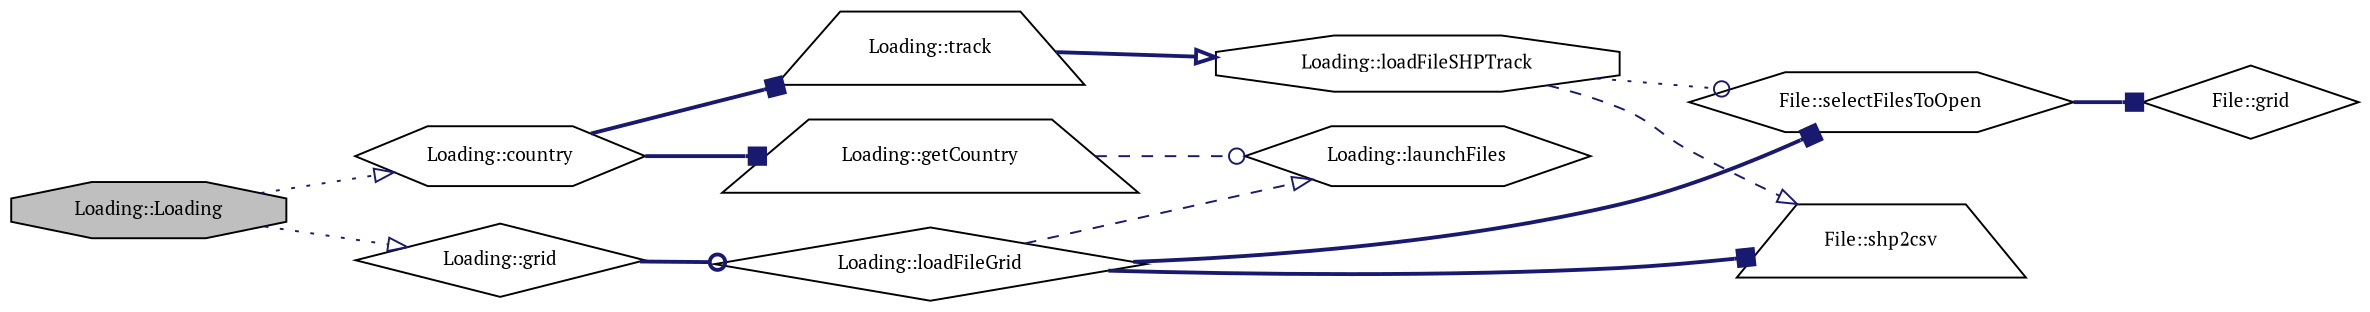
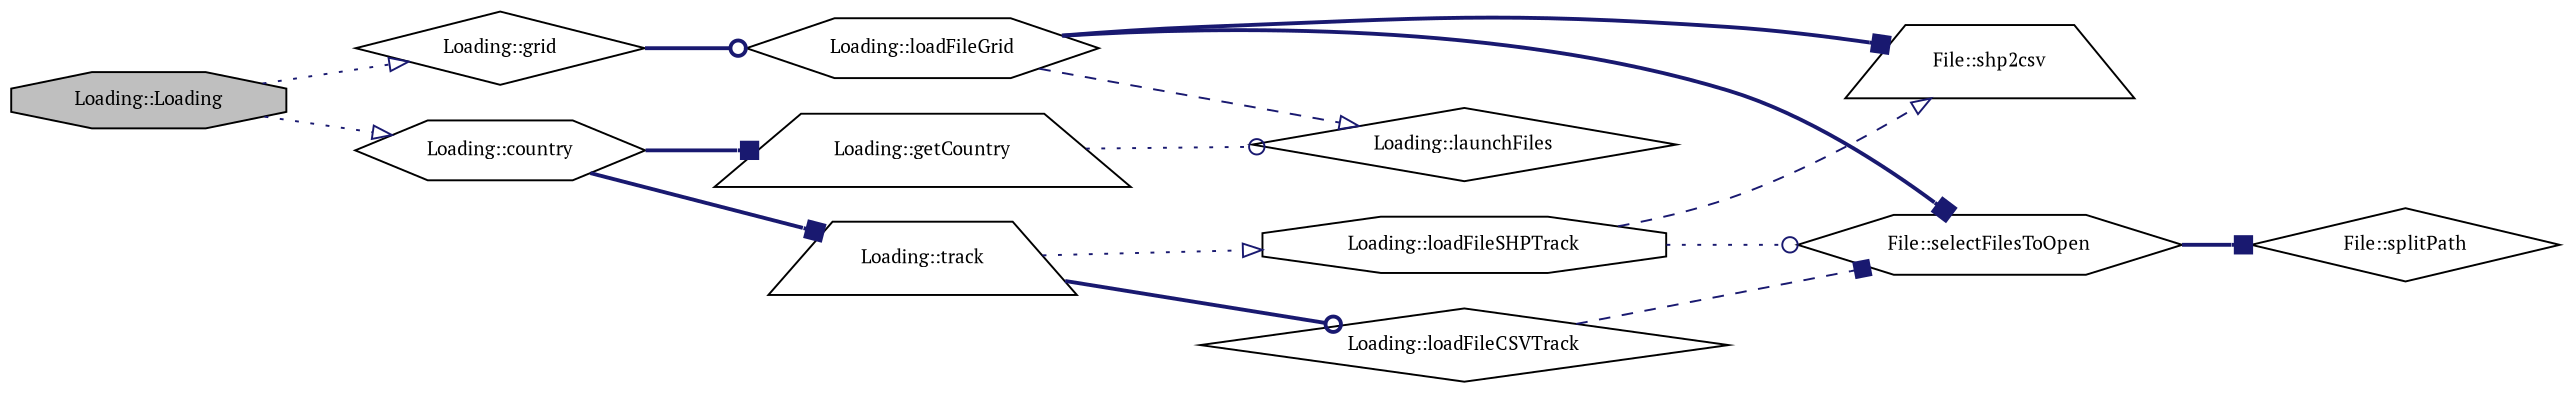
(1126, 54) -> (1142, 253)
(2251, 102) -> (2405, 245)
(1162, 156) -> (1167, 148)
(1418, 156) -> (1464, 145)
(930, 264) -> (923, 48)
none -> (1464, 345)
